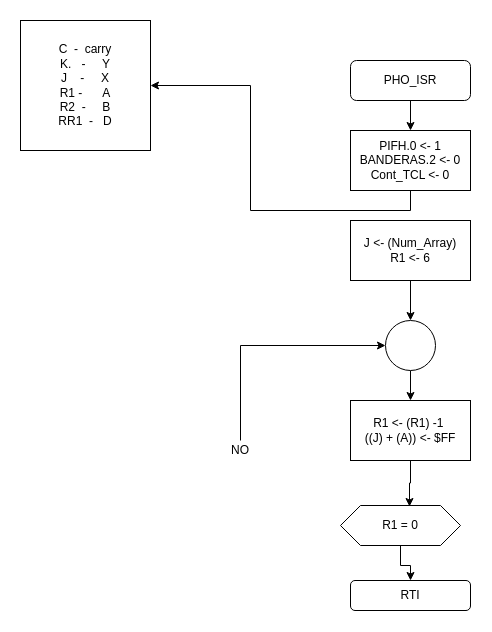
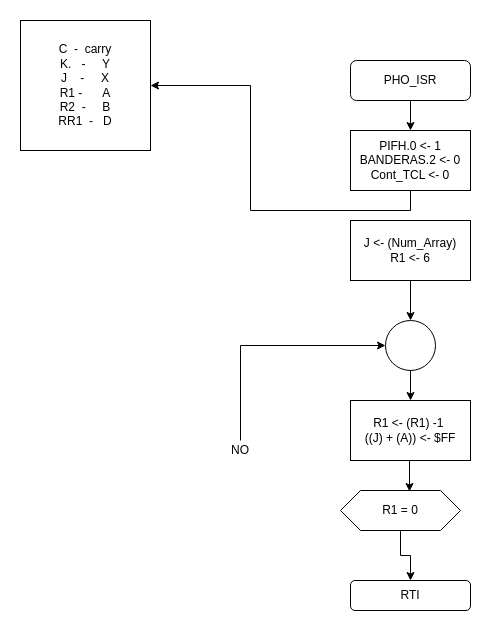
(401, 526) -> (401, 511)
